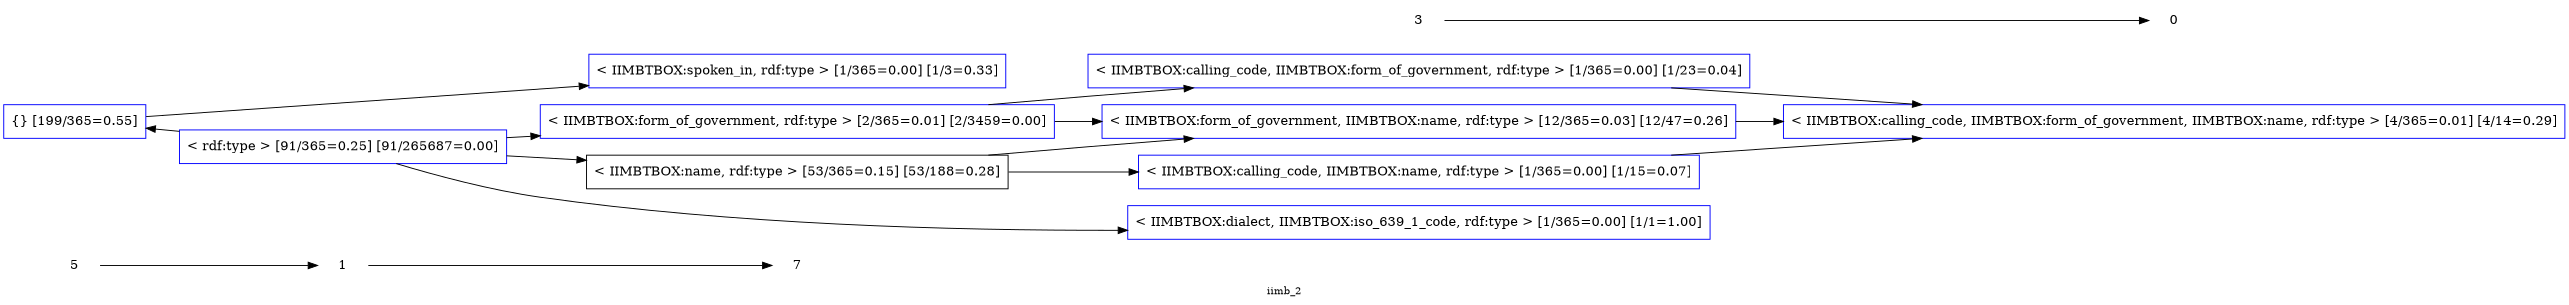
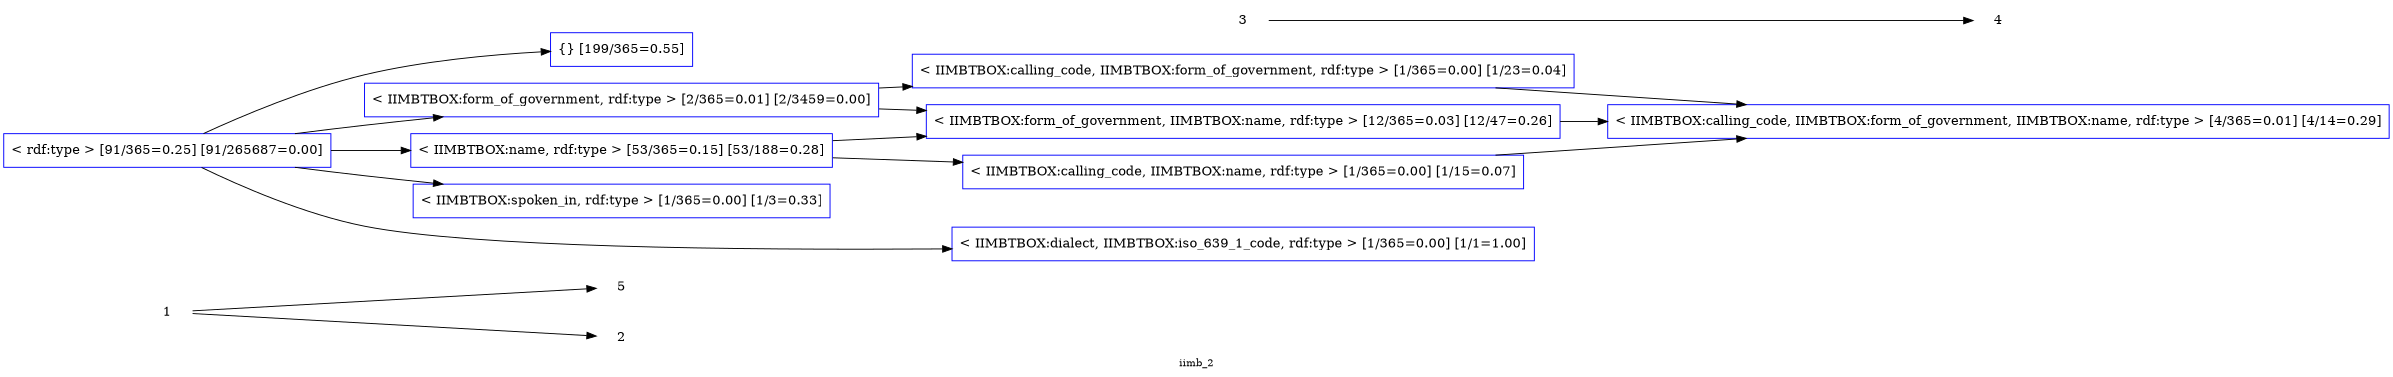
(2174, 21) -> (1998, 21)
(362, 101) -> (364, 176)
(797, 172) -> (622, 150)
(204, 265) -> (390, 300)
(797, 265) -> (622, 337)
